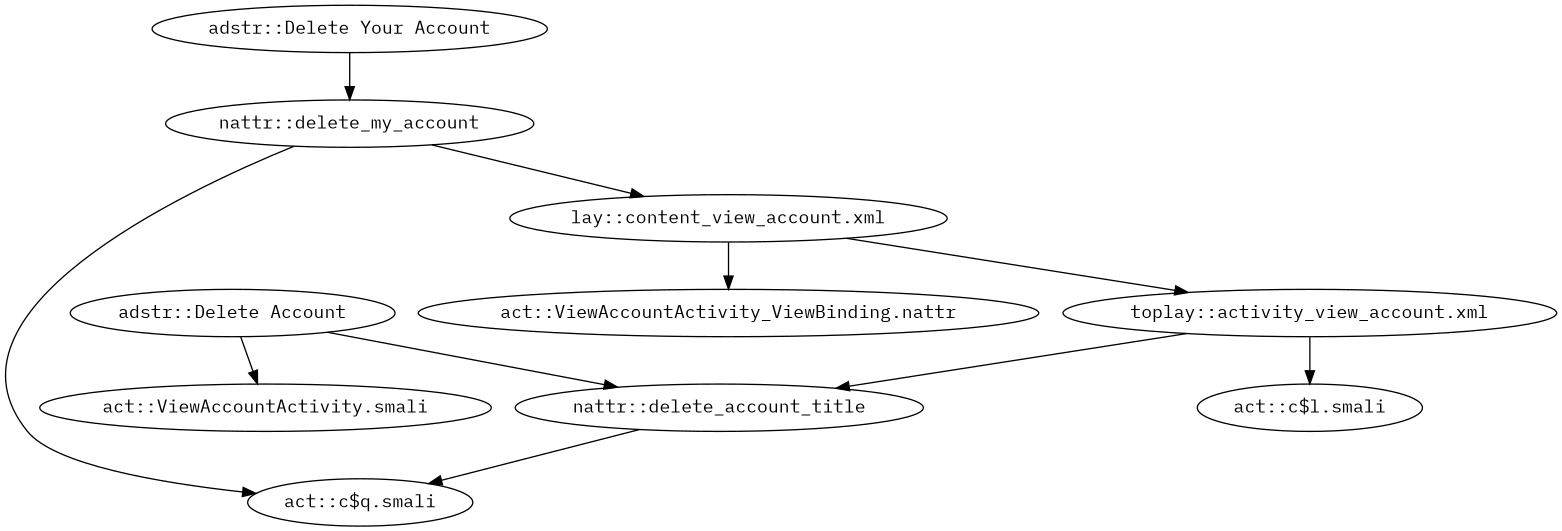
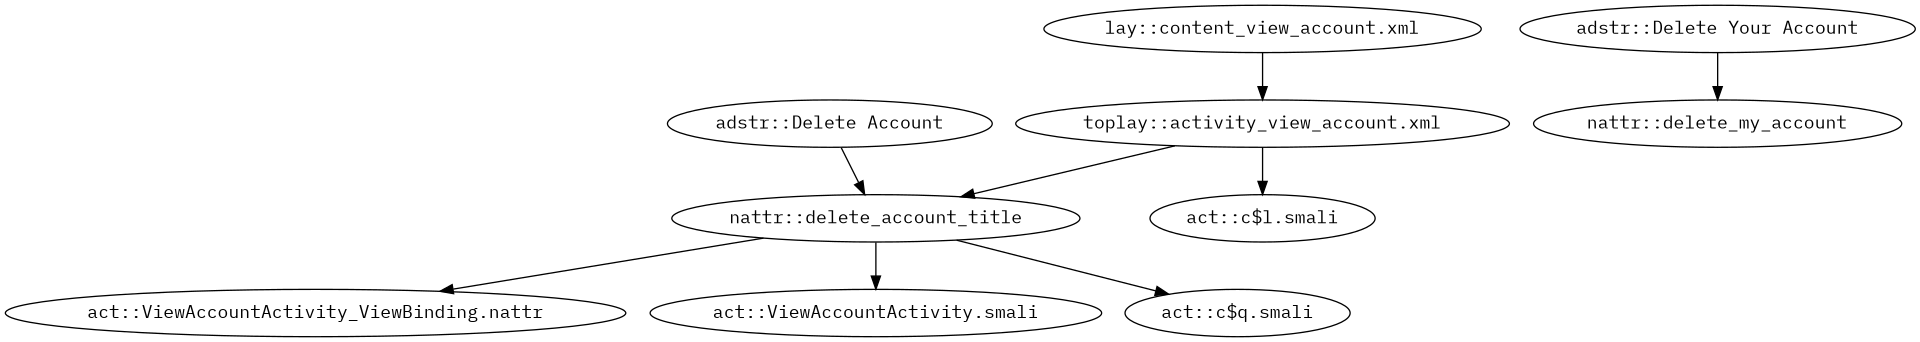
(531, 169) -> none
(729, 259) -> (608, 264)
(20, 330) -> none
(247, 354) -> (876, 259)
